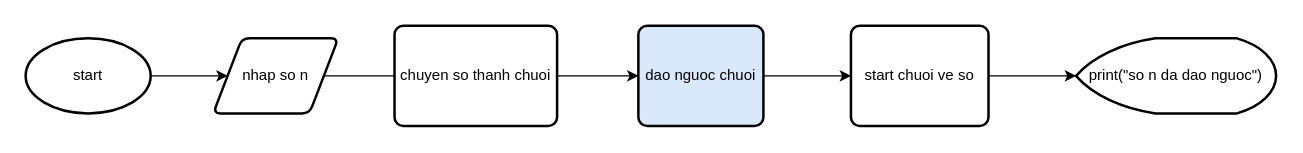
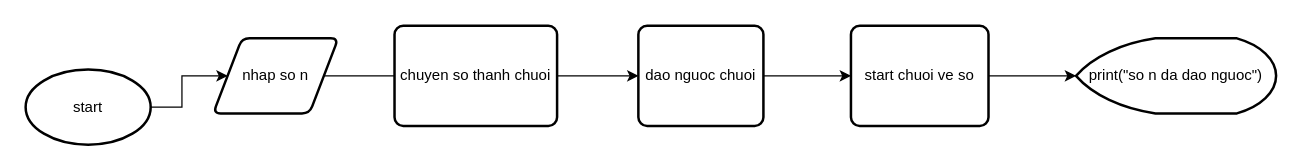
(88, 76) -> (88, 107)
(701, 76) -> (701, 76)
